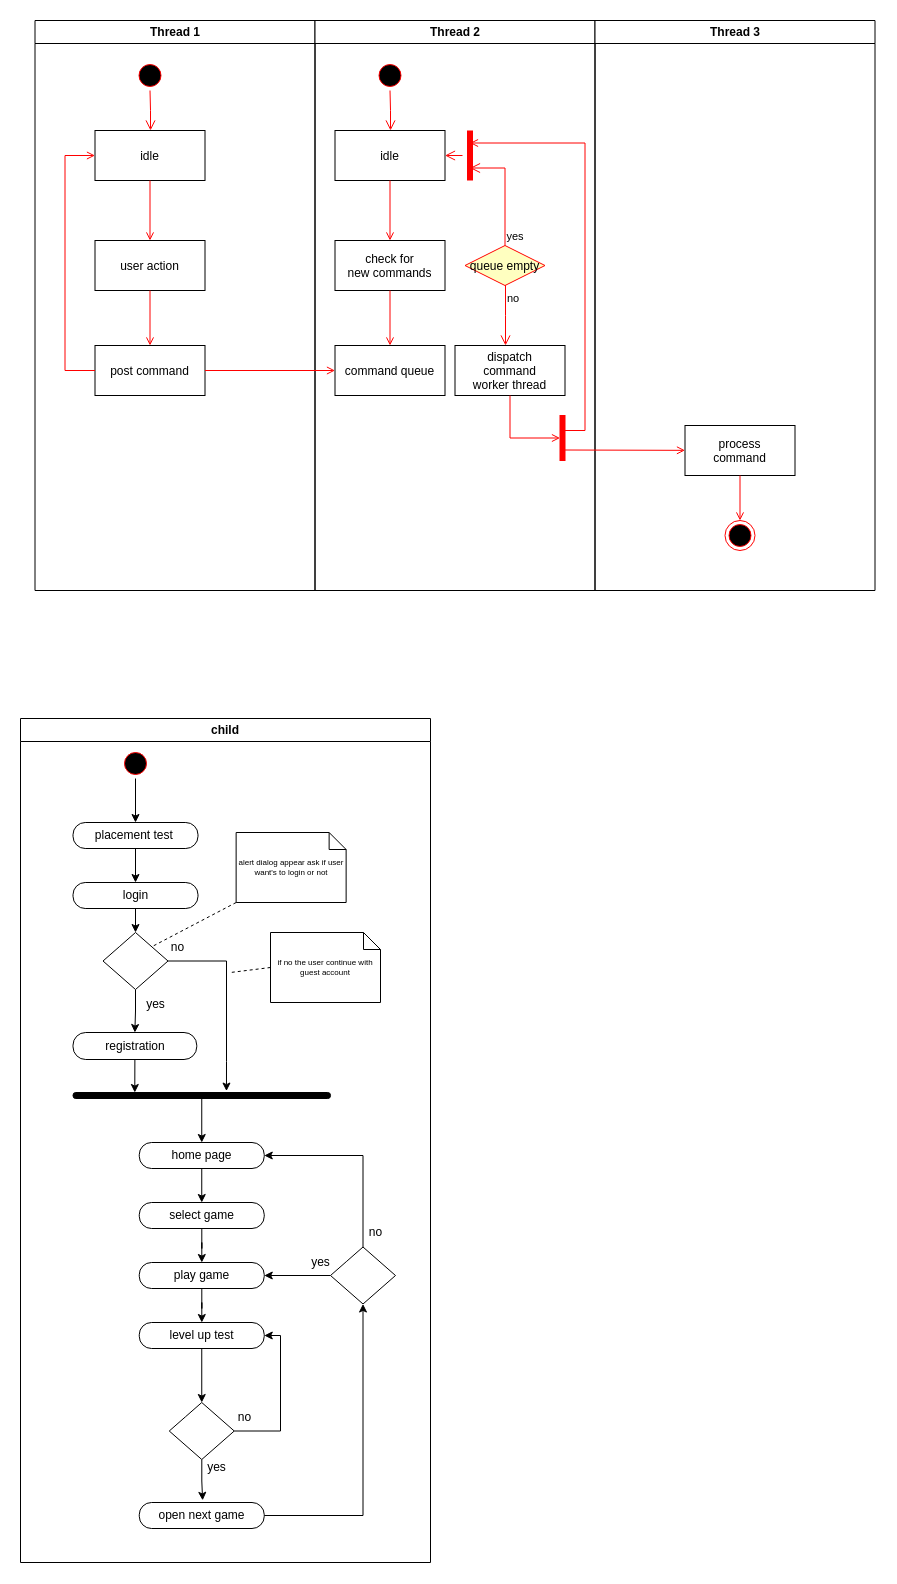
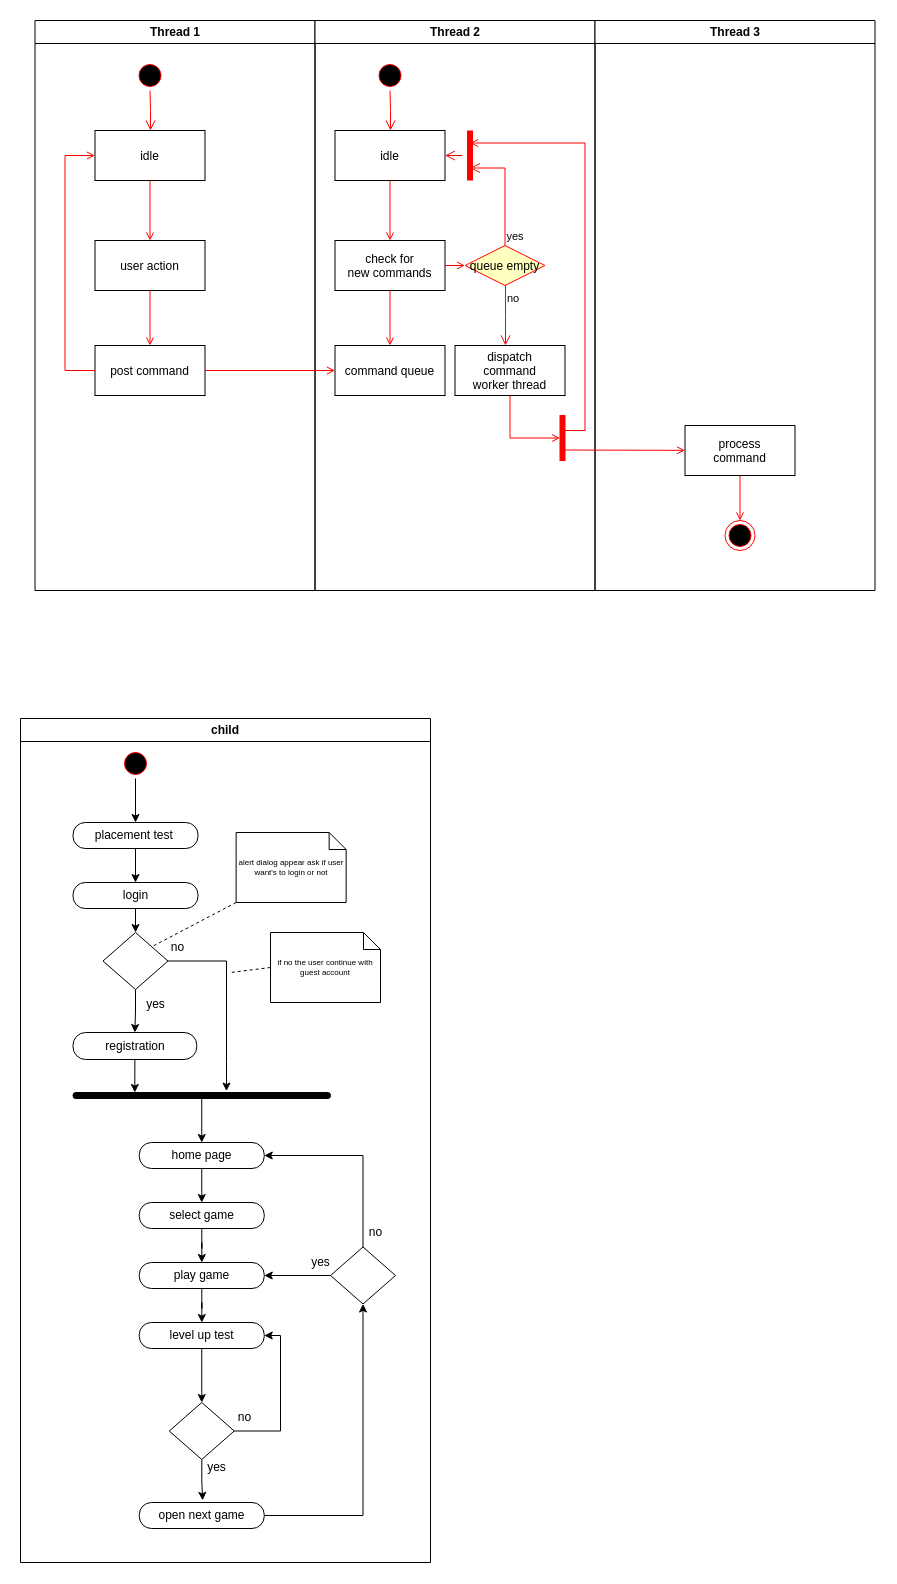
none -> (453, 266)
